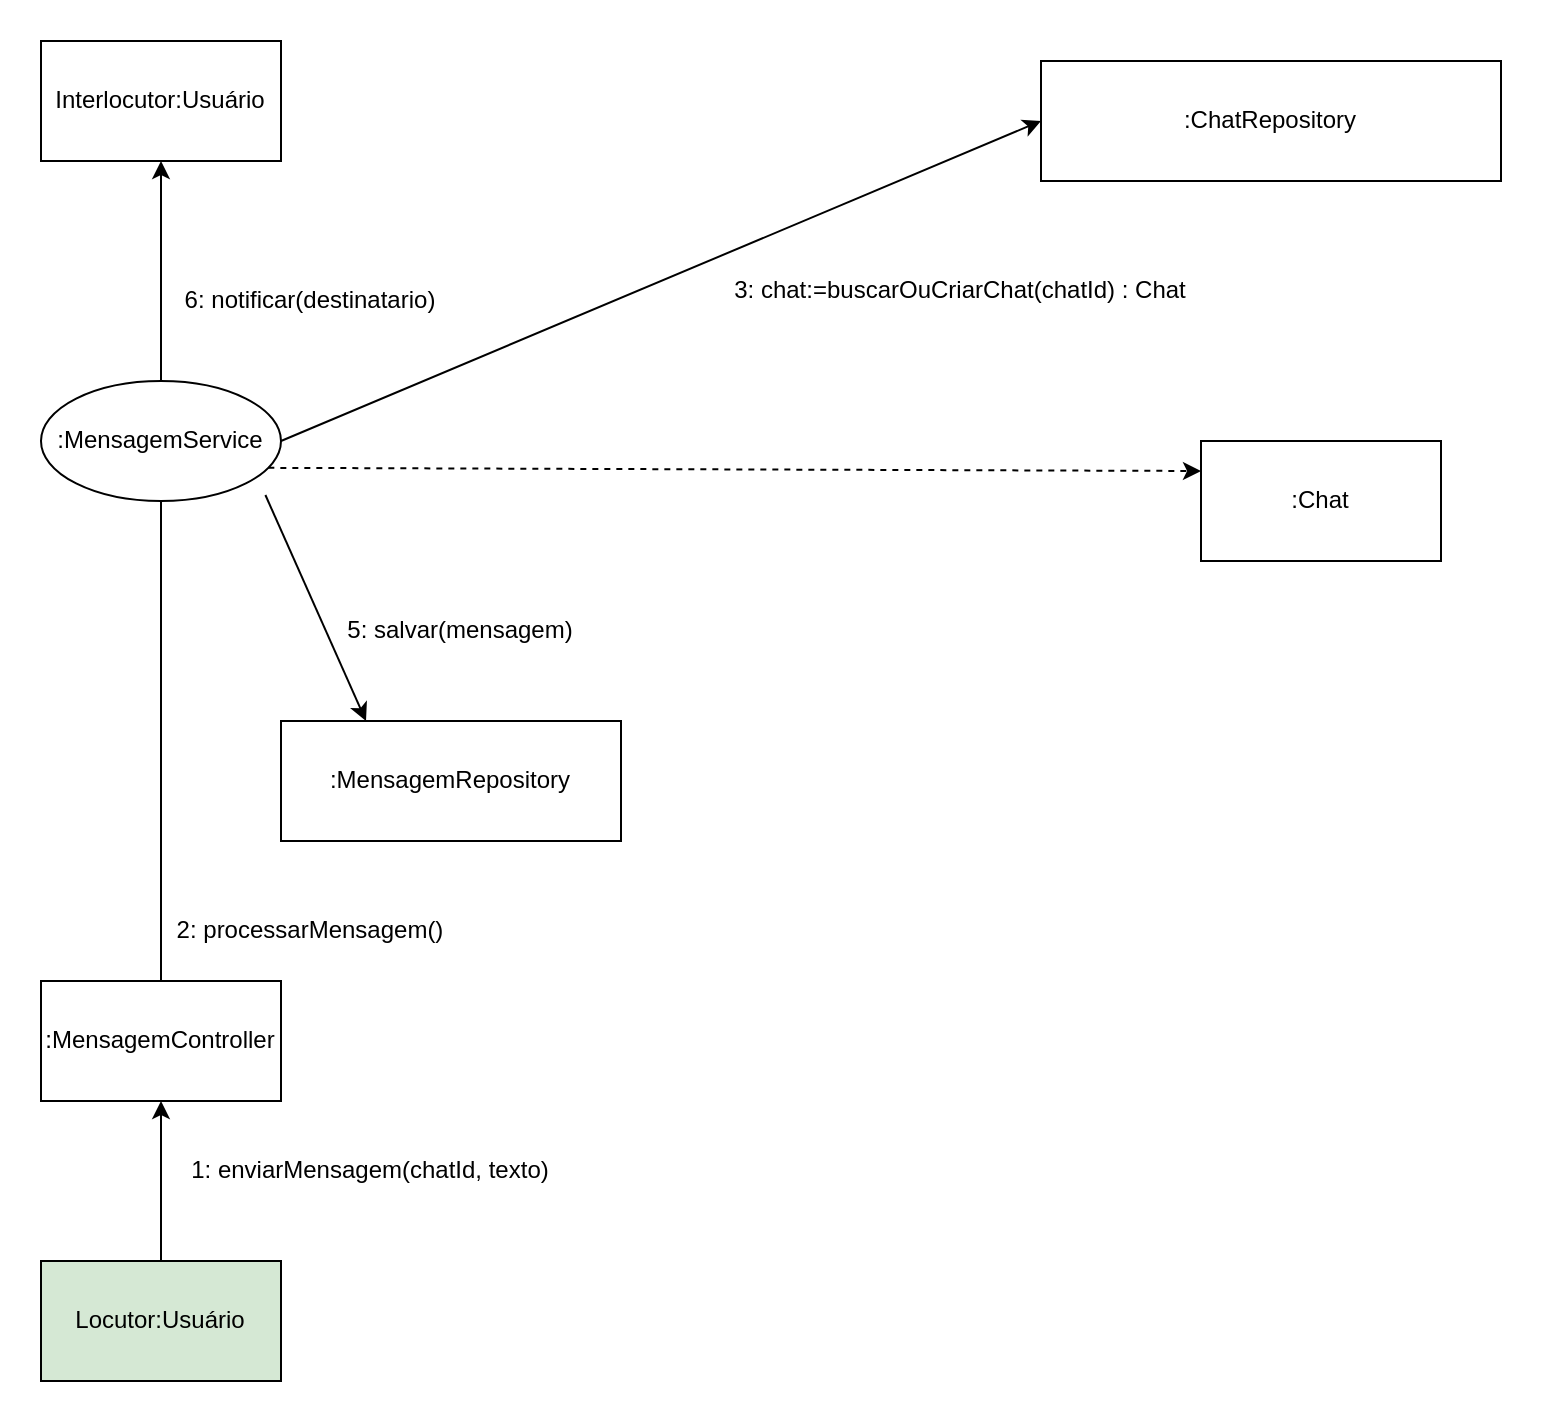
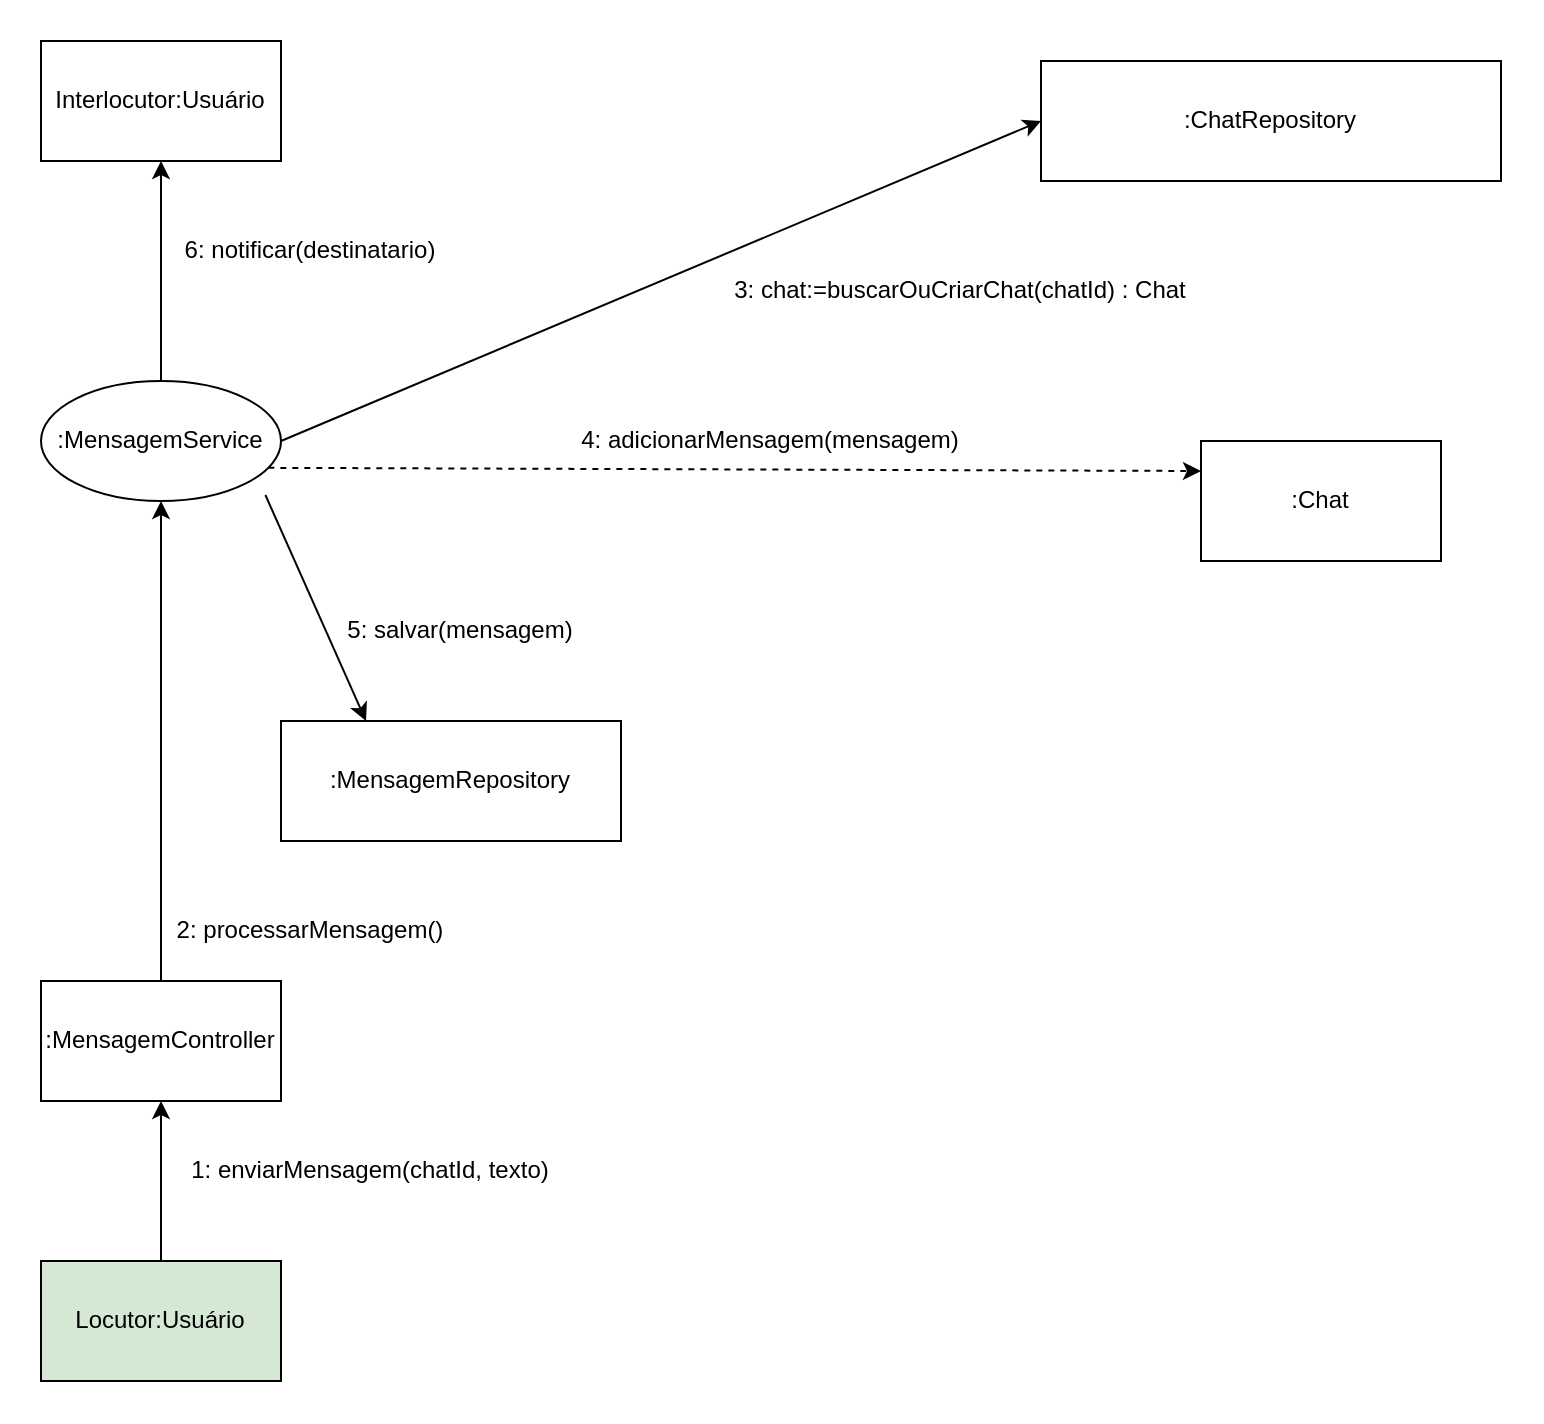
(311, 301) -> (311, 251)
none -> (771, 441)
(161, 510) -> (161, 516)
